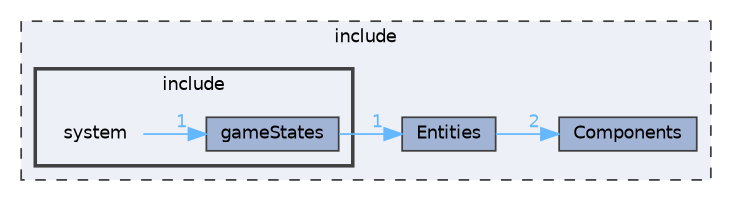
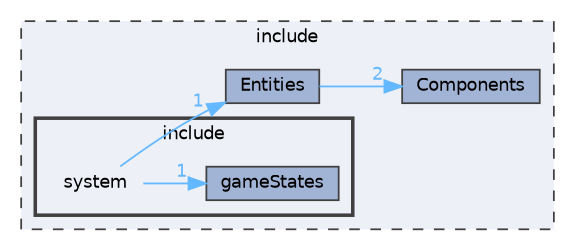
(364, 134) -> (163, 136)
